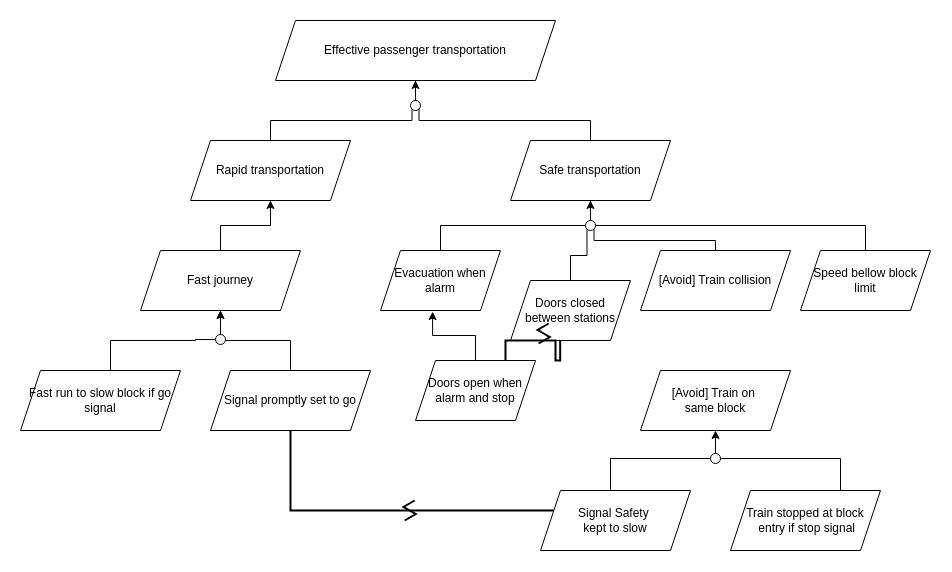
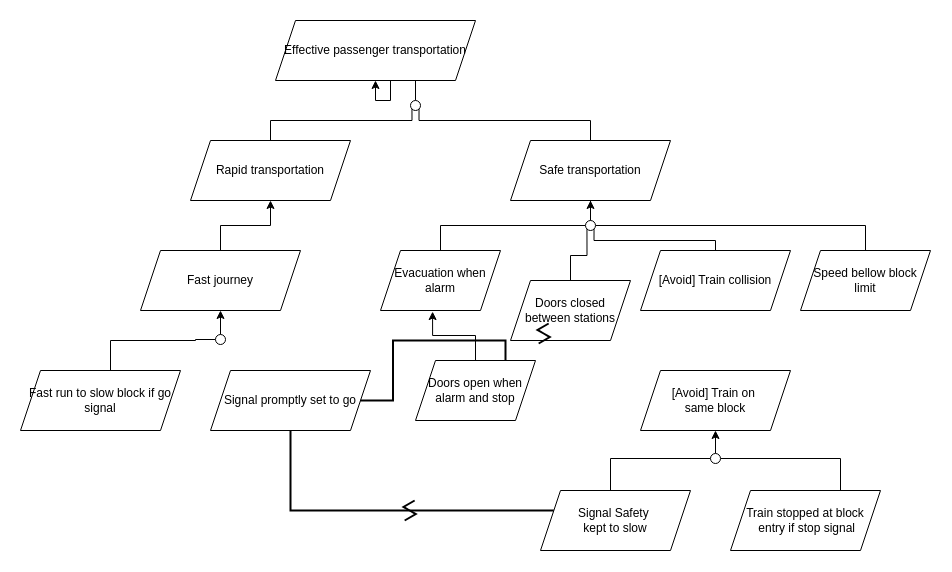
(416, 51) -> (376, 51)
(273, 341) -> none
(552, 341) -> (404, 341)
